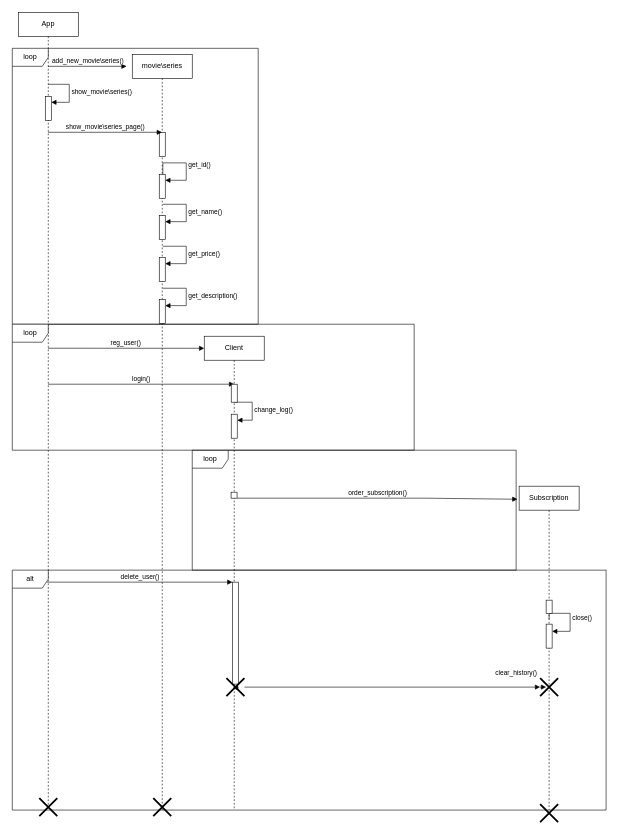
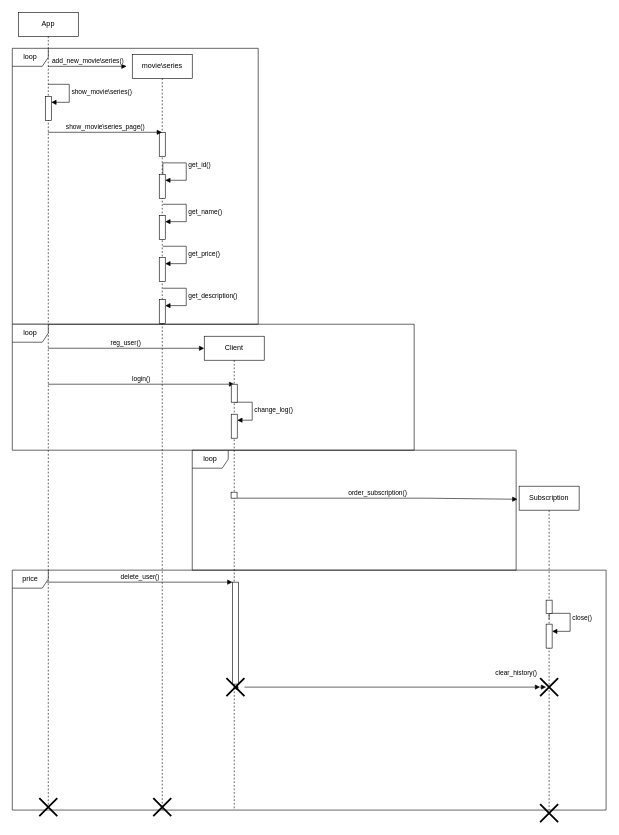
(30, 579) -> (30, 579)
